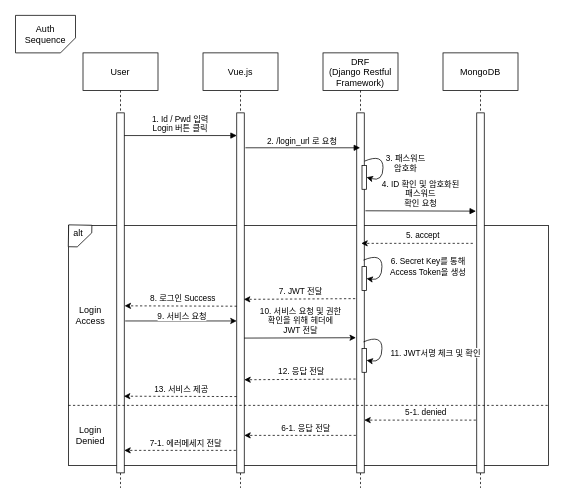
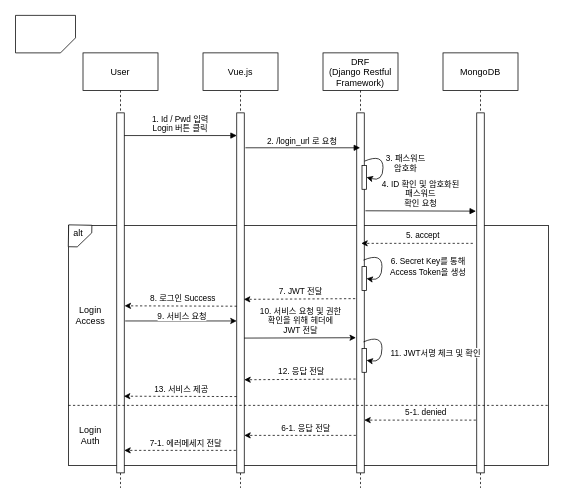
(45, 34) -> none
(90, 435) -> (90, 435)
